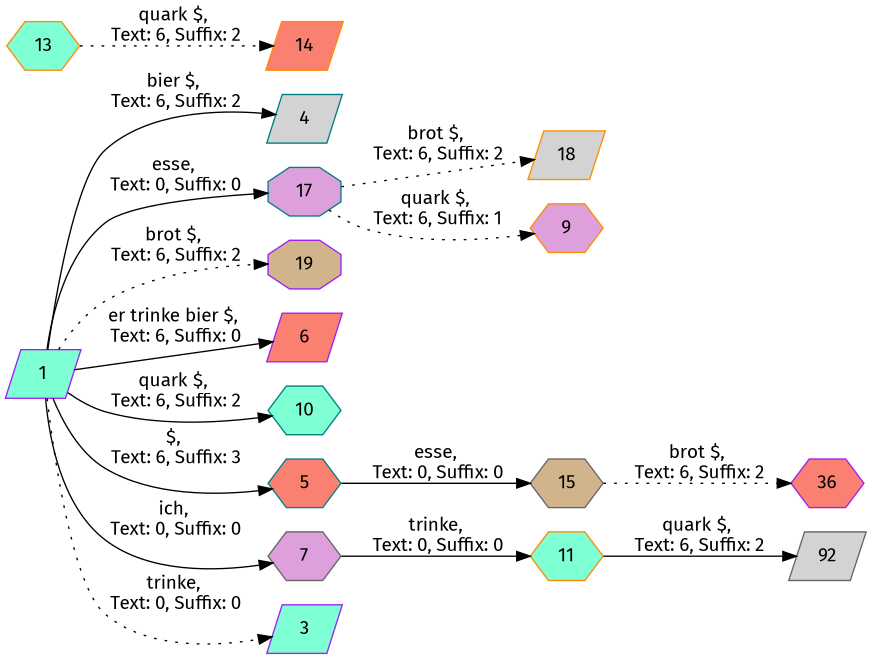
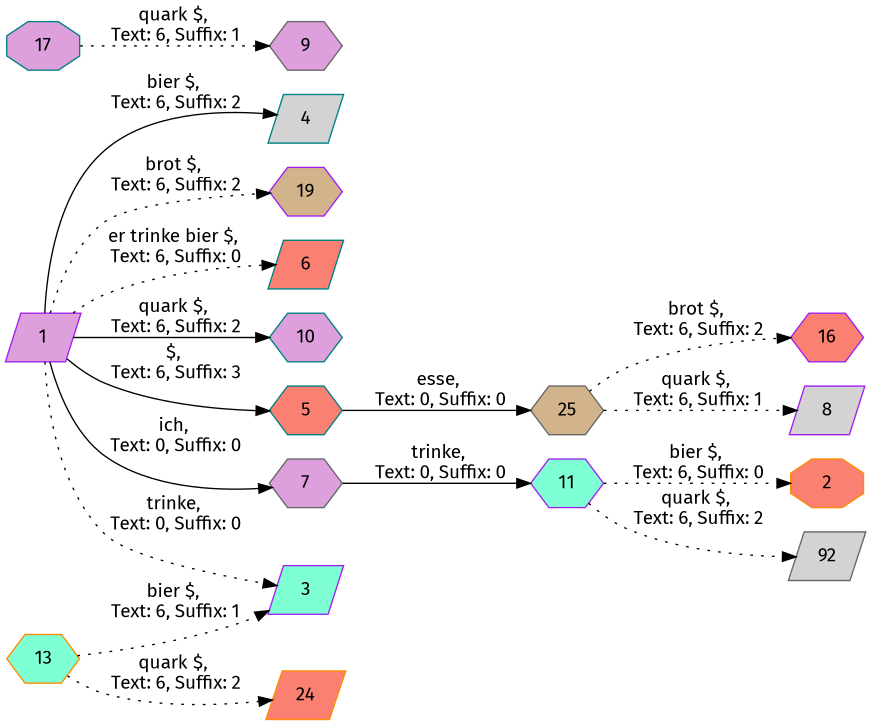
(305, 46) -> (306, 695)
(567, 155) -> none
(110, 220) -> none
(567, 228) -> (306, 46)
(305, 265) -> (306, 192)
(305, 338) -> (306, 265)
(167, 357) -> (164, 277)
(43, 374) -> (43, 338)
(305, 410) -> (306, 338)
none -> (827, 410)
(567, 483) -> (567, 410)
none -> (827, 483)
(827, 483) -> (827, 338)
(567, 556) -> (567, 483)
(693, 556) -> (681, 545)
none -> (168, 642)
